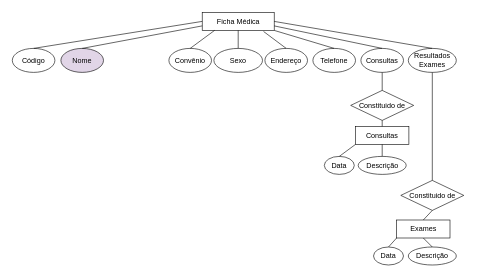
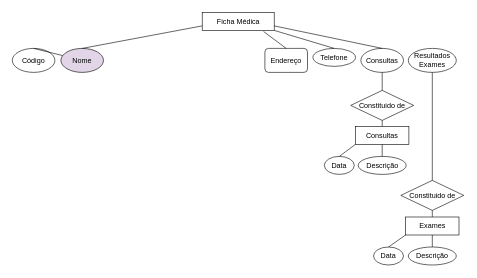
(118, 35) -> (48, 52)
(353, 35) -> none
(202, 39) -> none
(238, 39) -> none
(190, 60) -> none
(238, 60) -> none
(286, 60) -> (286, 60)
(334, 60) -> (334, 57)
(423, 229) -> (432, 226)
